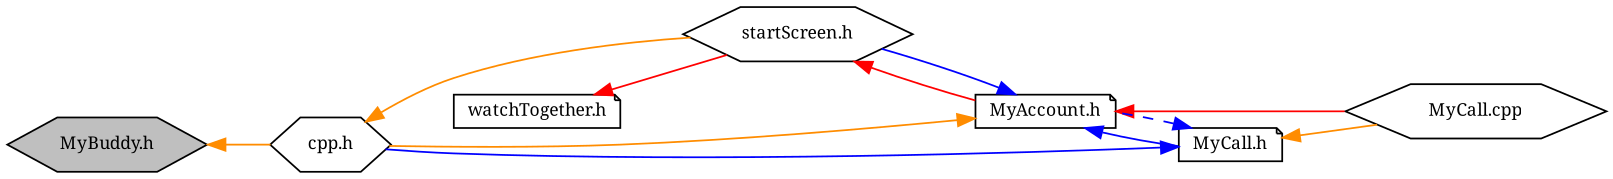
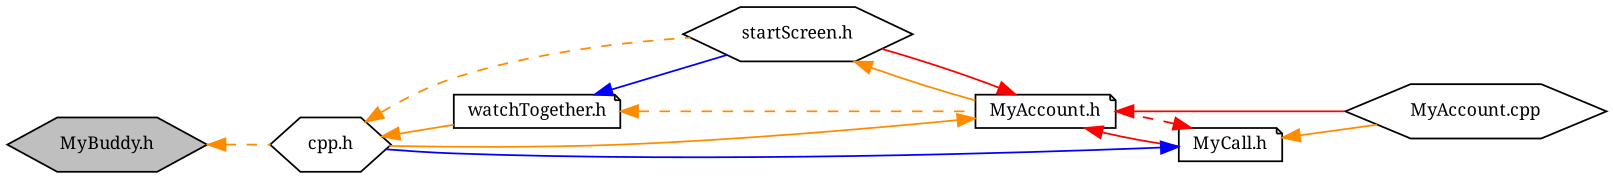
(531, 58) -> (531, 58)
(941, 67) -> (941, 67)
(669, 72) -> (669, 72)
(923, 85) -> (923, 85)
none -> (807, 111)
(1476, 111) -> (1476, 111)
(1145, 117) -> (1145, 117)
none -> (427, 129)
(1129, 138) -> (1129, 138)
(248, 145) -> (248, 145)
